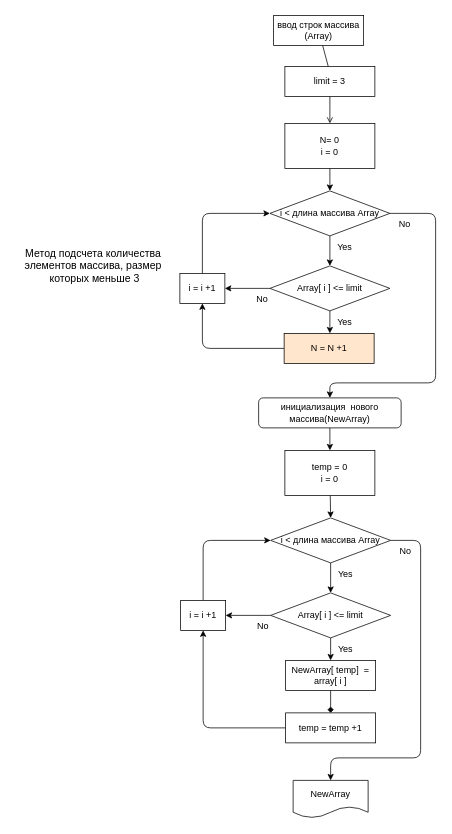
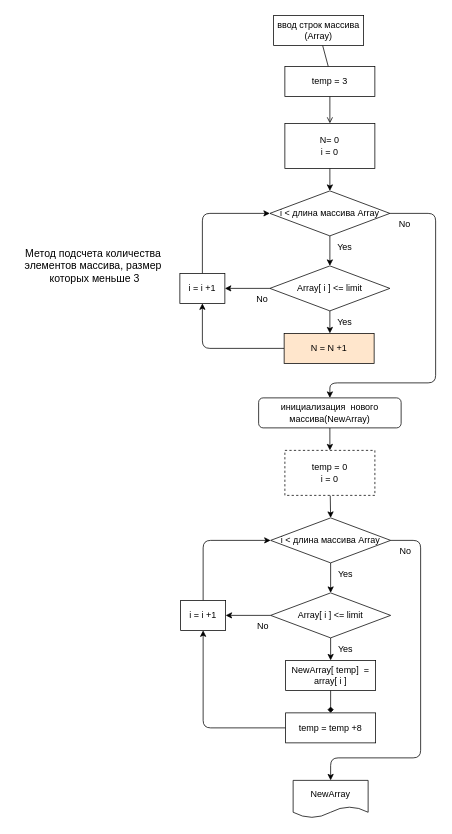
(330, 81) -> (330, 81)
(330, 473) -> (330, 473)
(330, 728) -> (330, 728)
